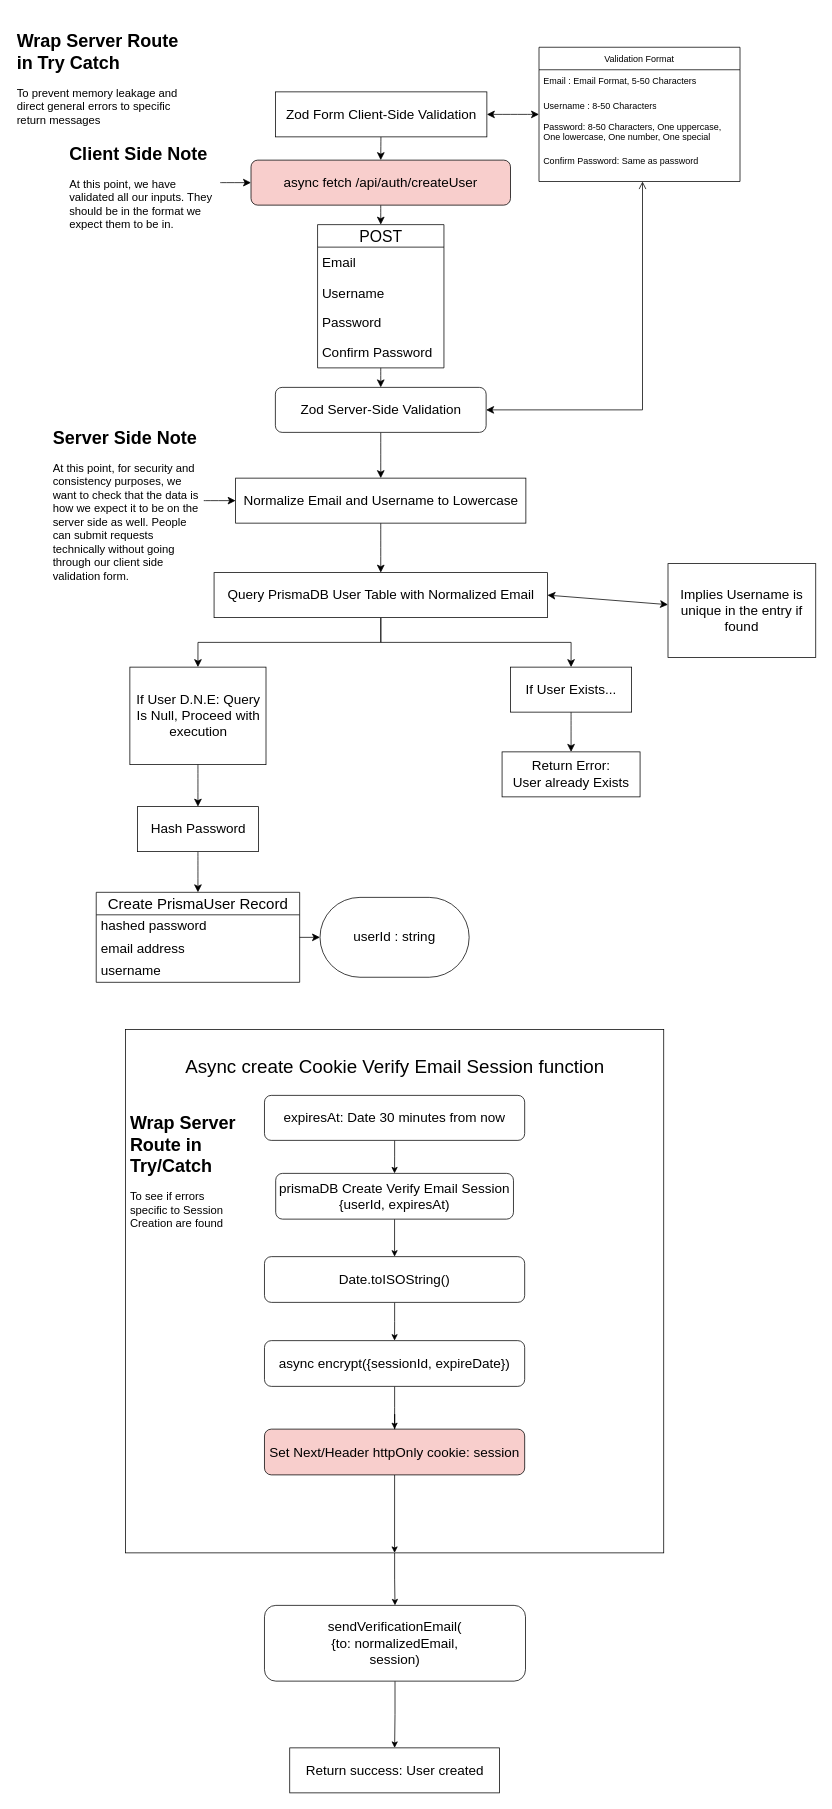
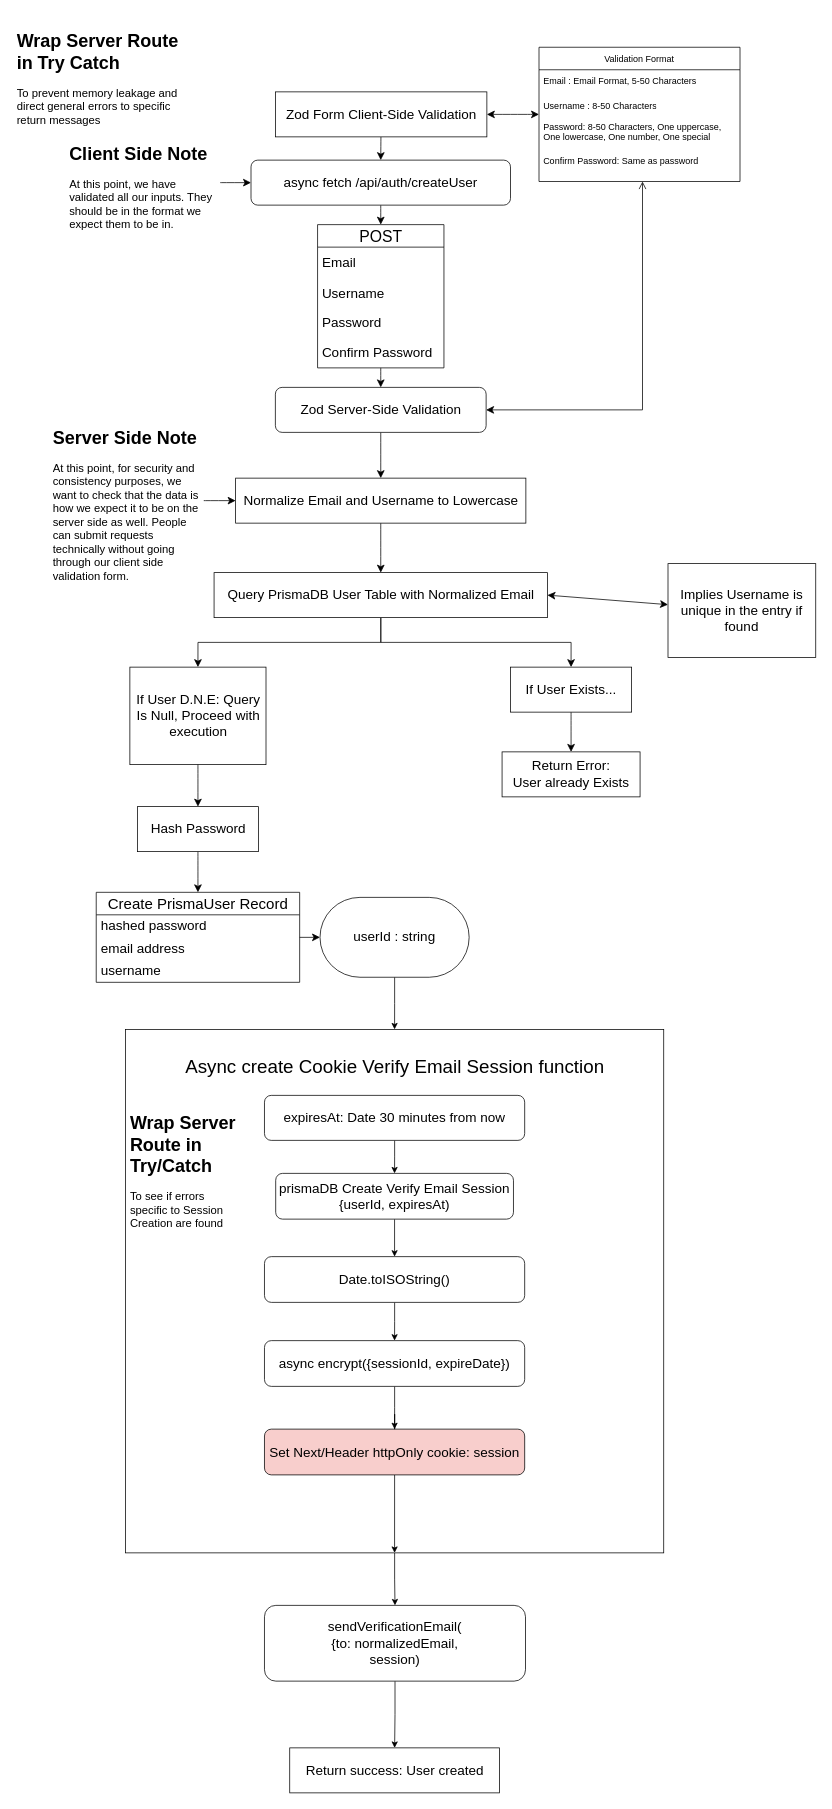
(381, 183) -> (381, 183)
none -> (395, 1000)
